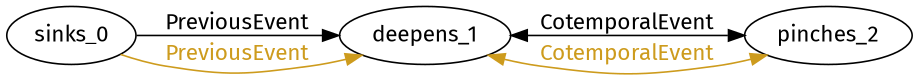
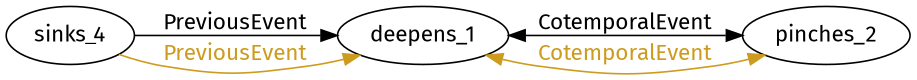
(71, 35) -> (70, 35)
